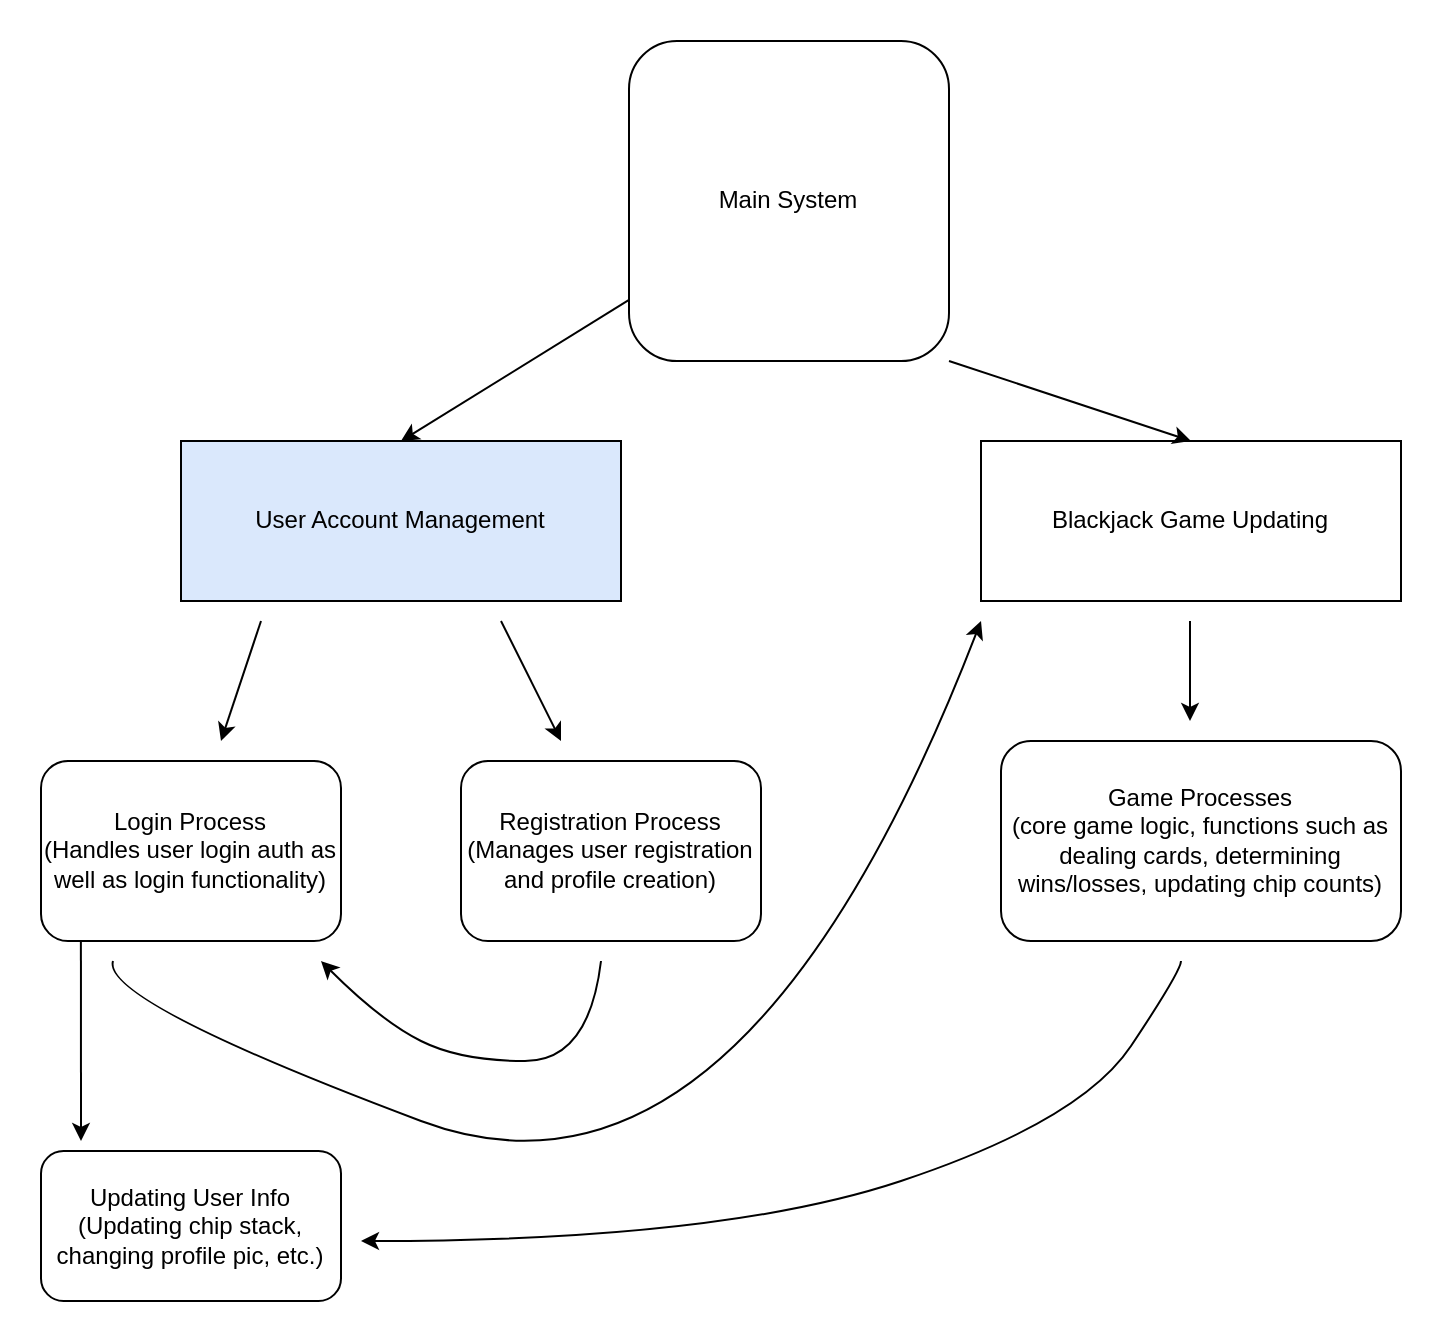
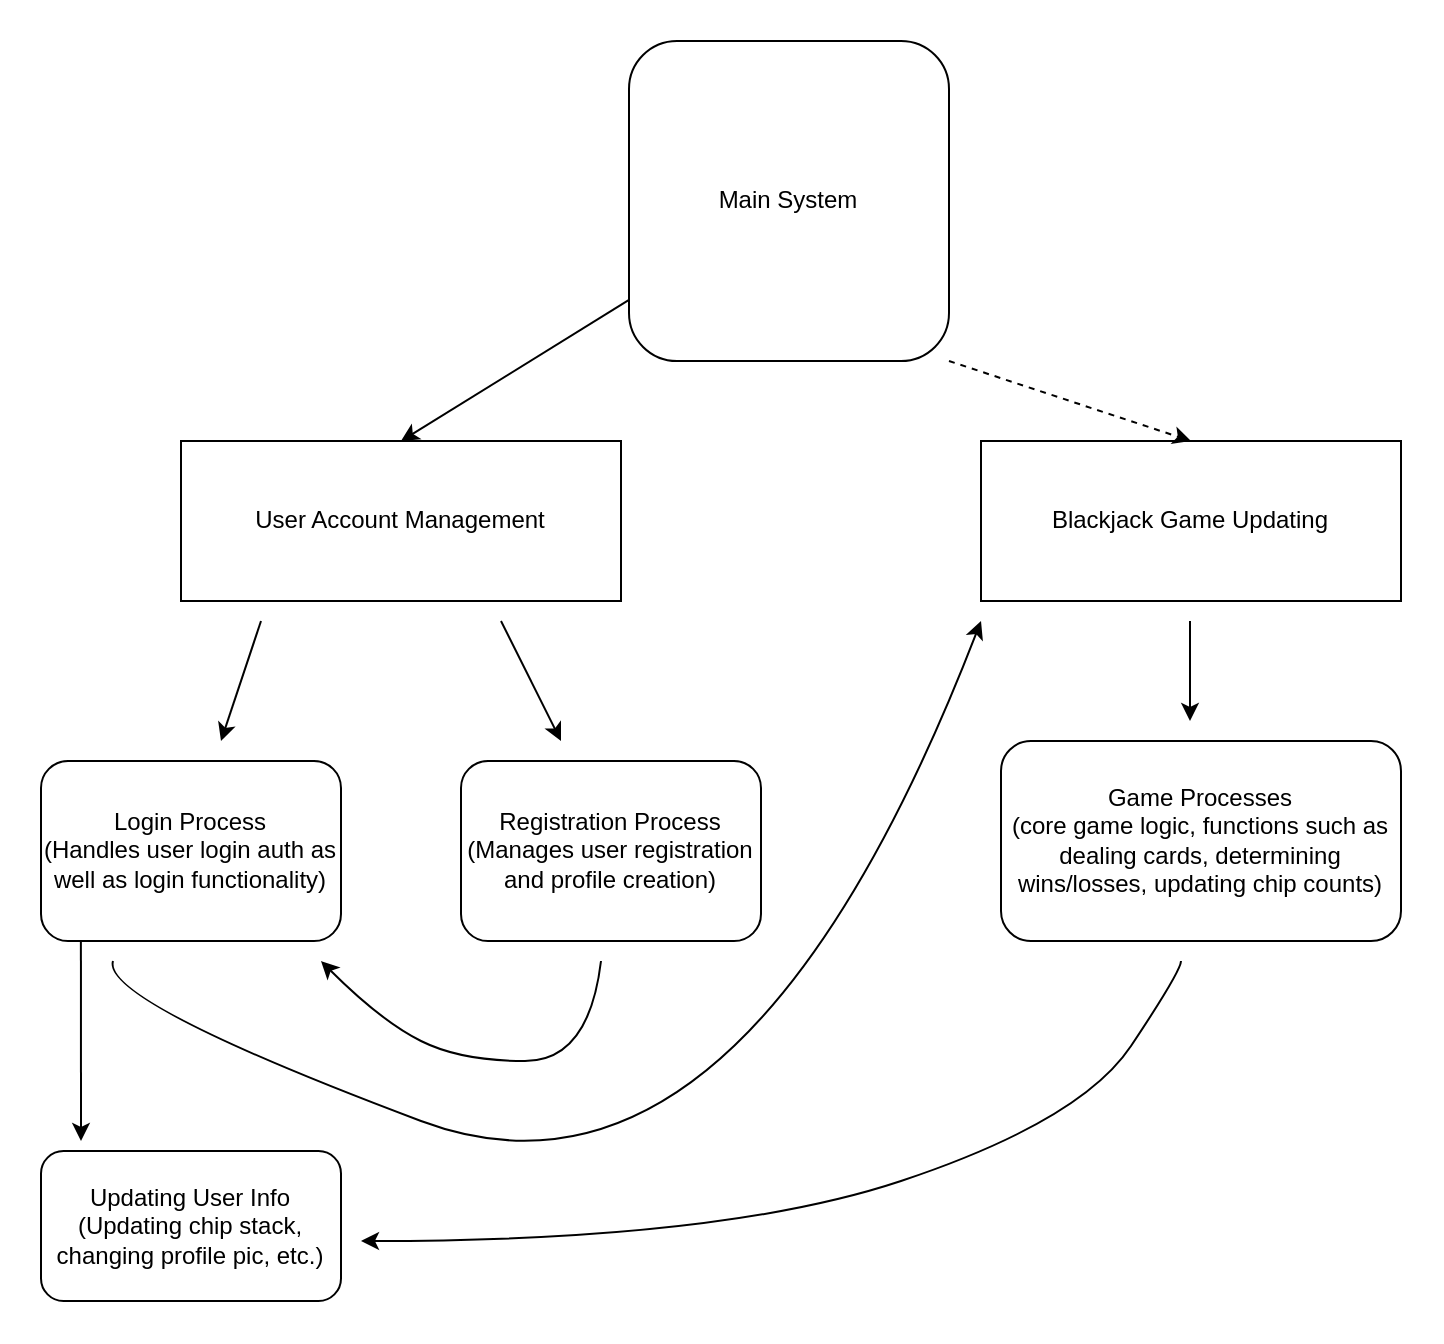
(1064, 399) -> (1064, 399)
(401, 521) -> (401, 521)
